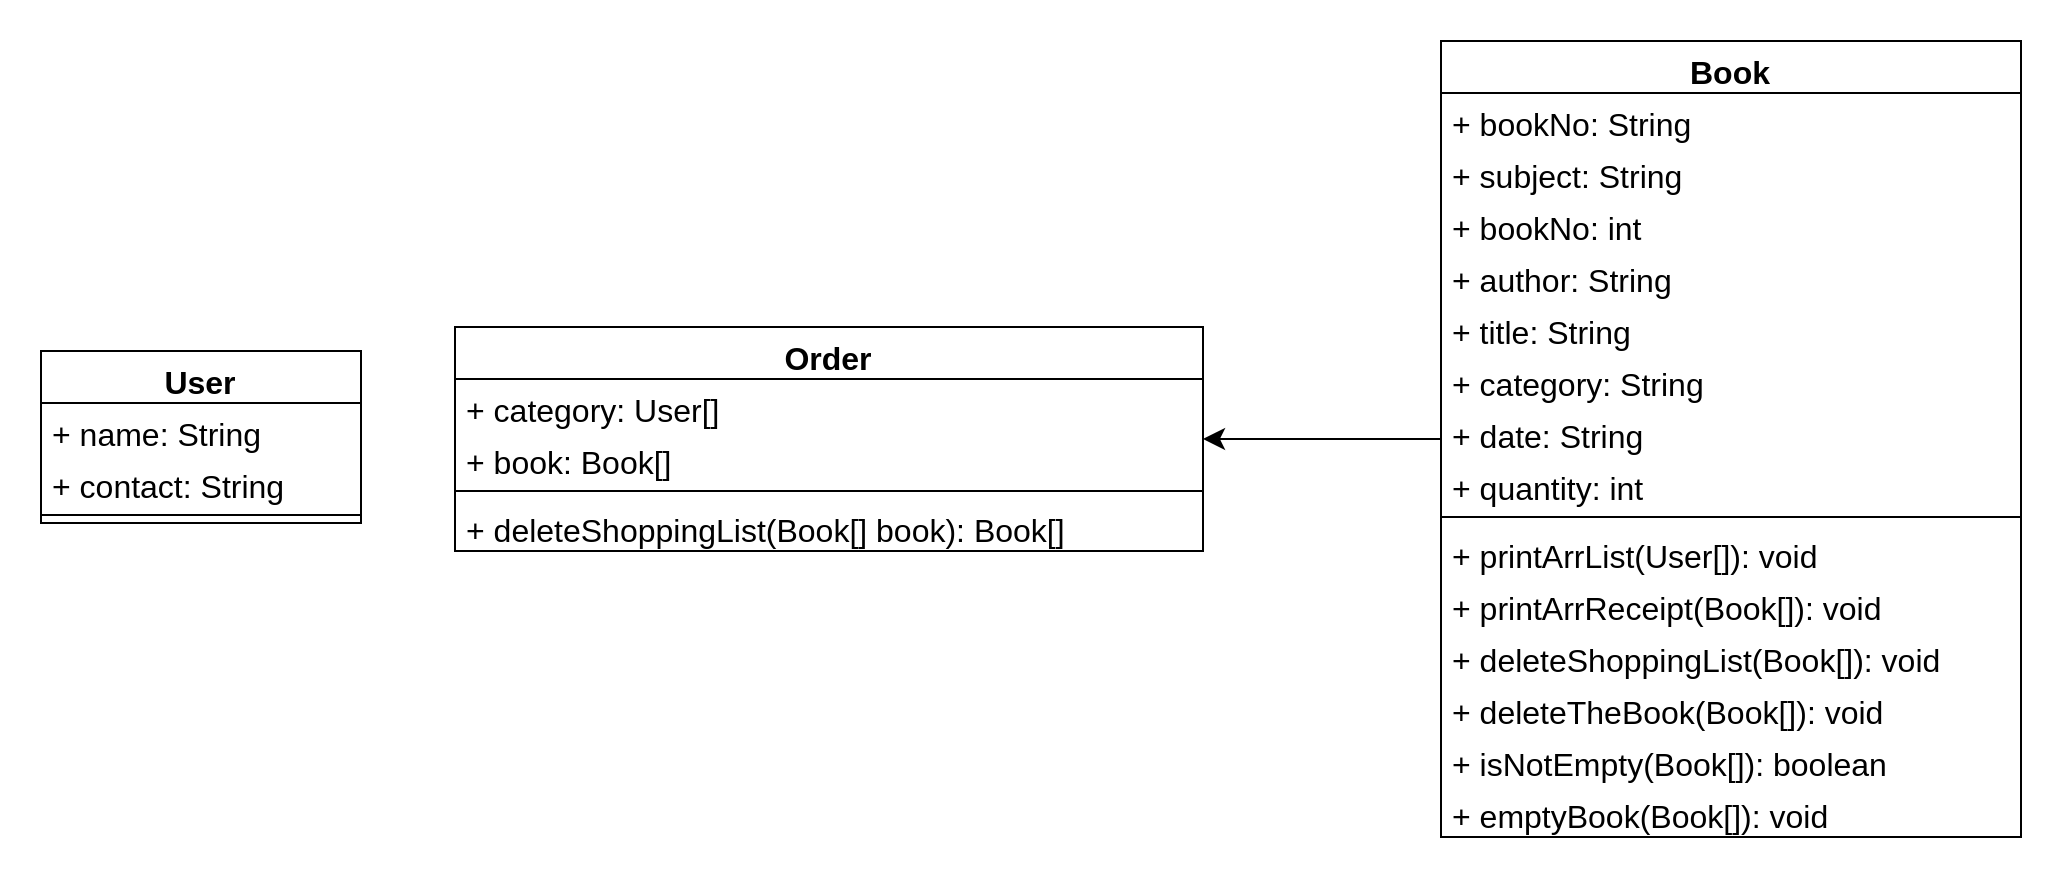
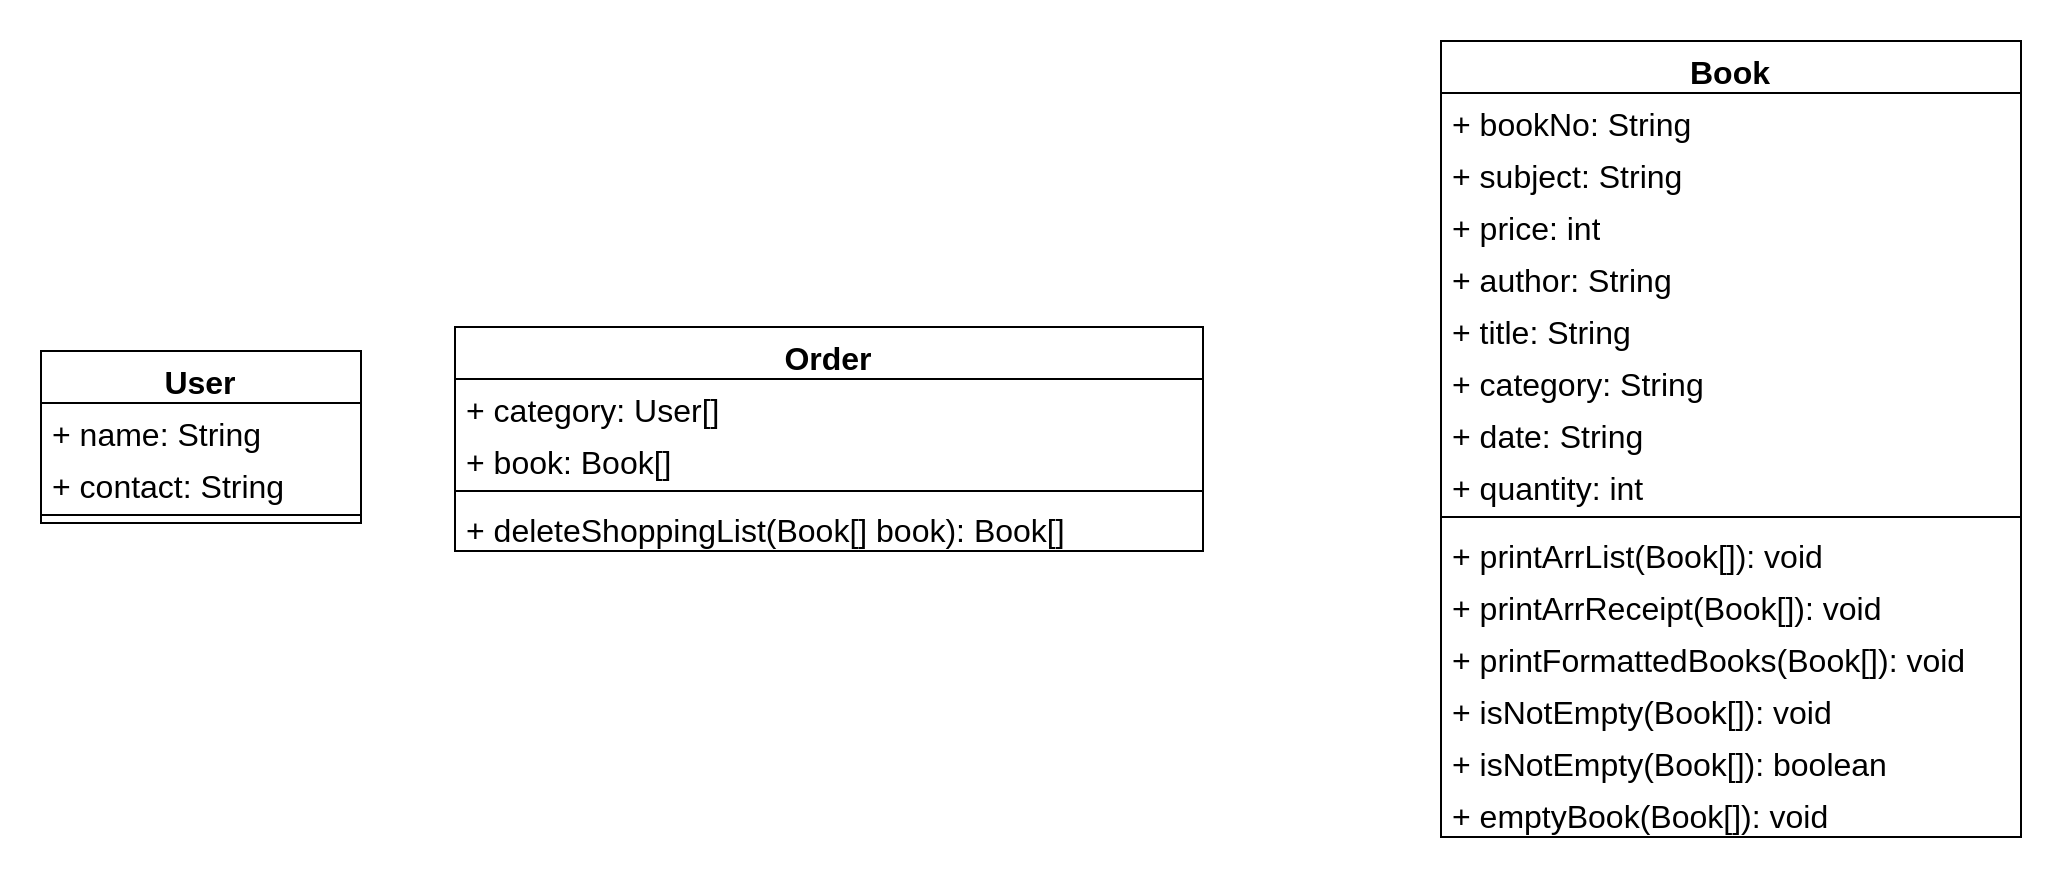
(1553, 230) -> (1540, 230)
(1328, 439) -> none
(1679, 558) -> (1679, 558)
(1729, 662) -> (1733, 681)
(1692, 714) -> (1665, 714)
